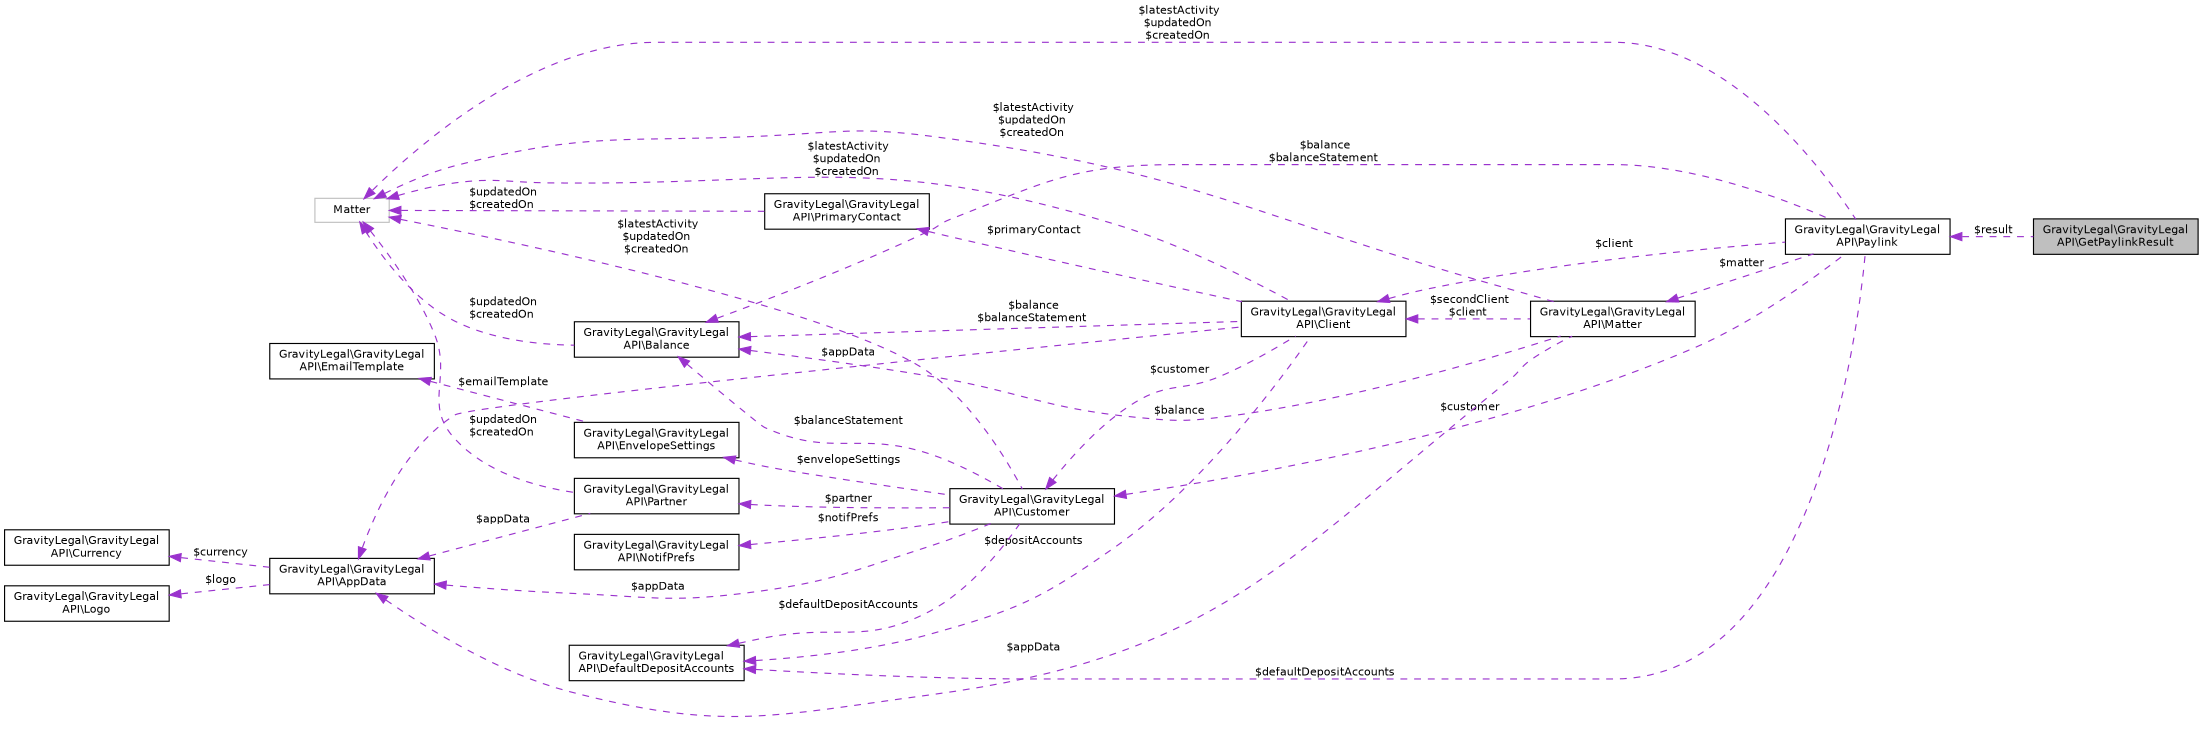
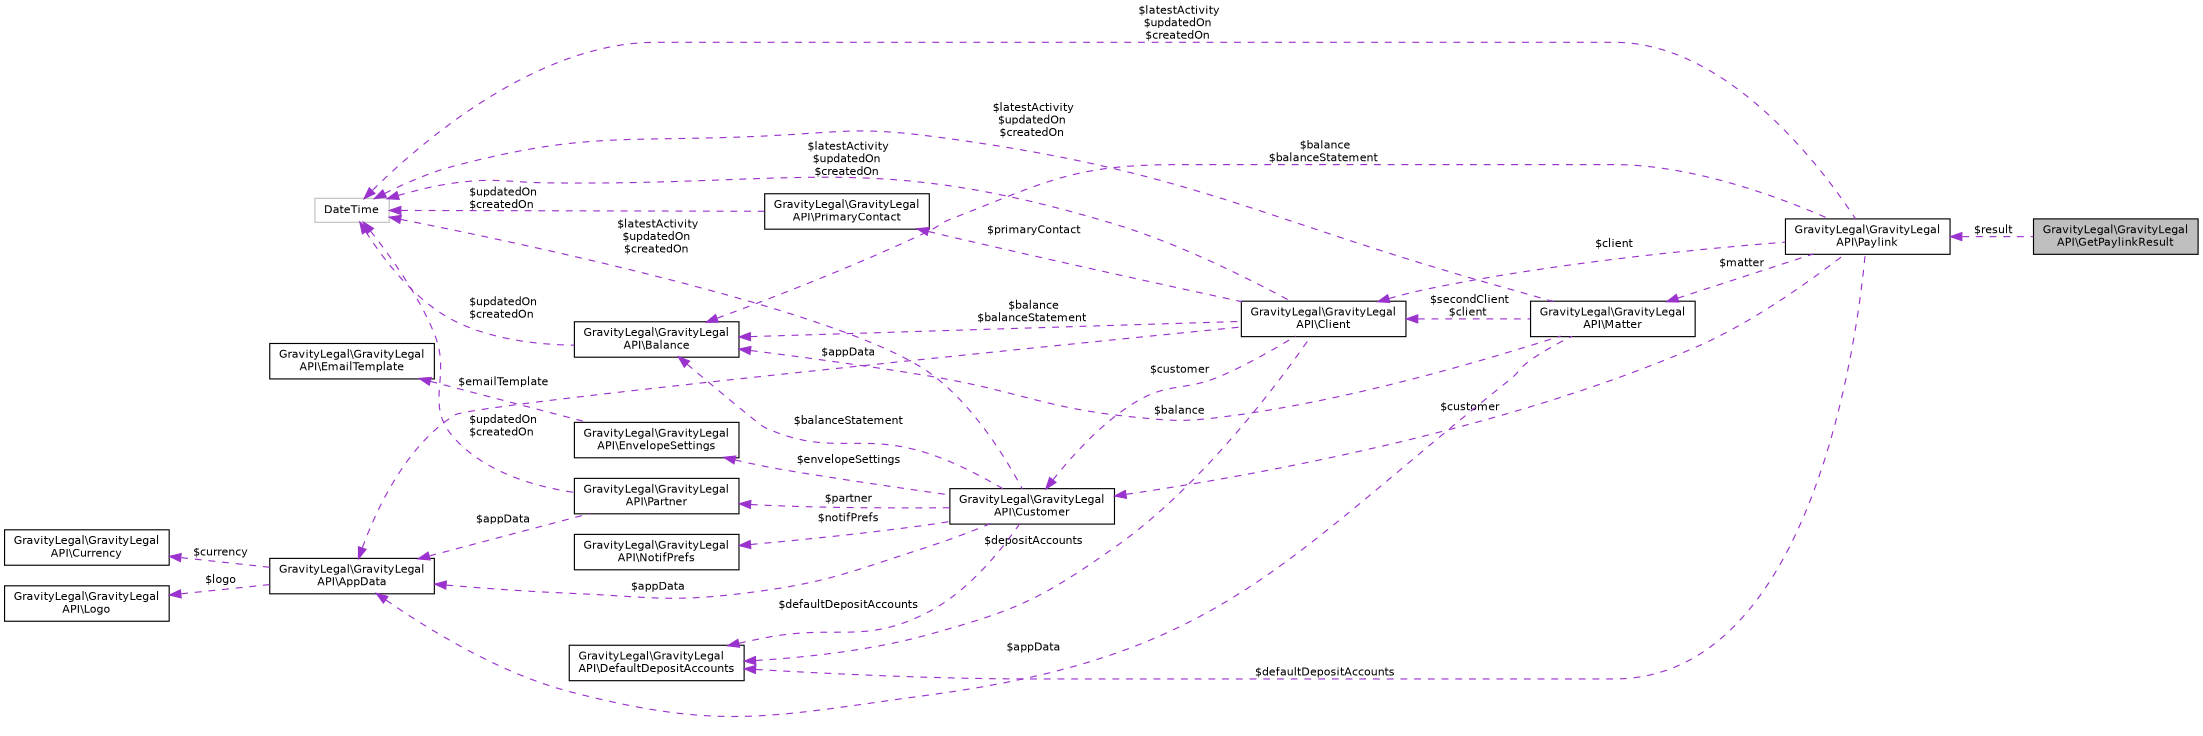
(352, 210) -> (352, 210)
